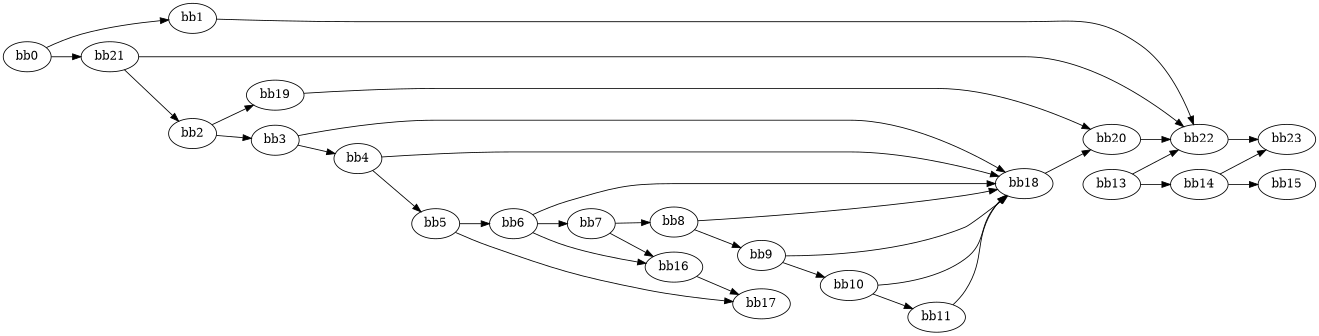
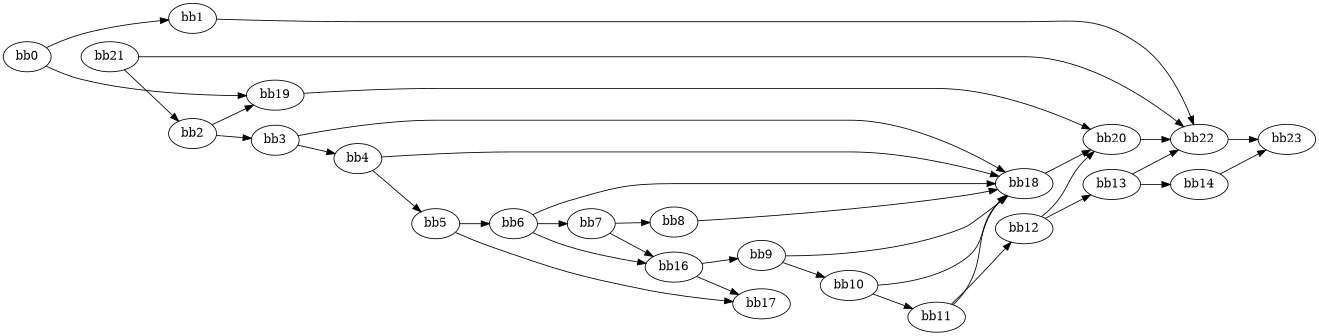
(62, 57) -> (136, 89)
(1287, 184) -> none
none -> (1024, 229)
(714, 237) -> (716, 262)
